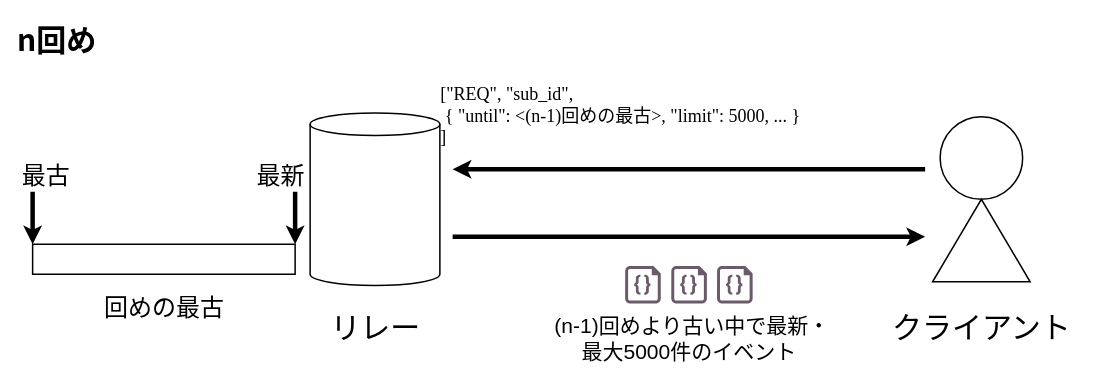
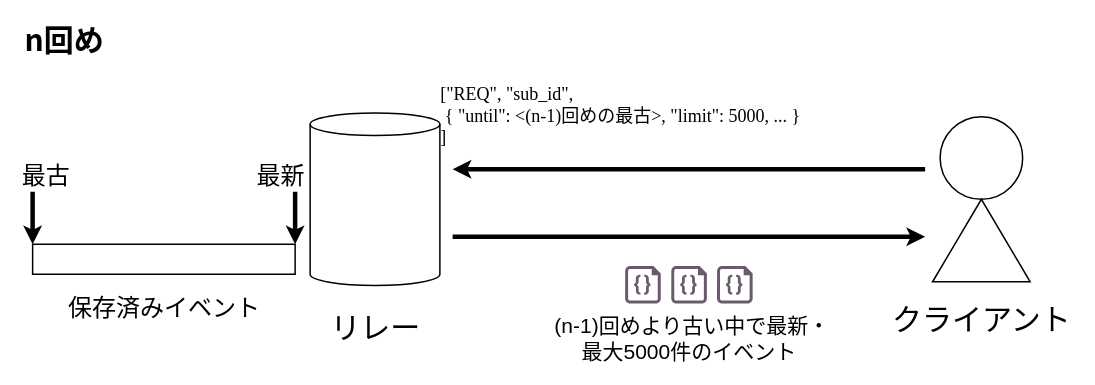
(57, 38) -> (64, 38)
(164, 308) -> (164, 308)
(981, 327) -> (981, 319)
